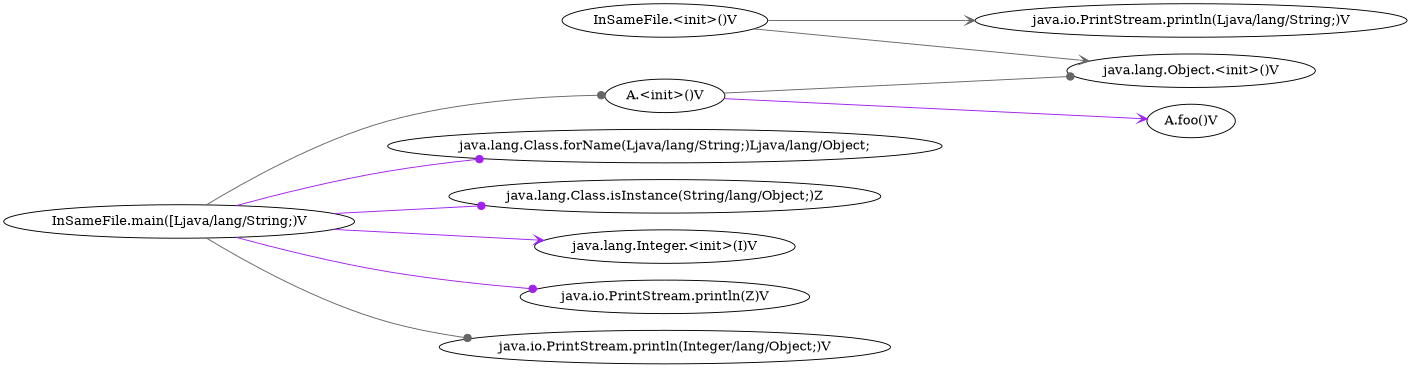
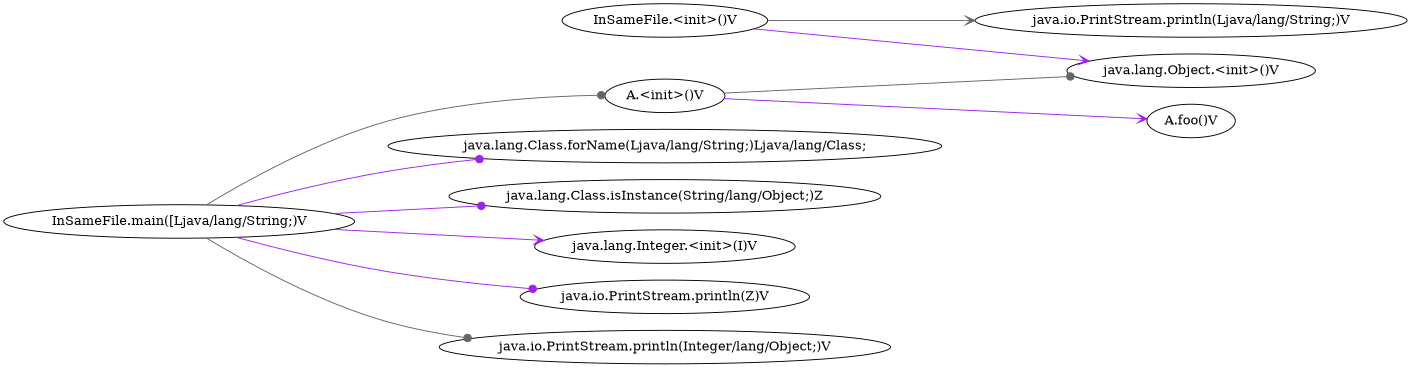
(917, 45) -> (917, 45)
(665, 146) -> (665, 146)
